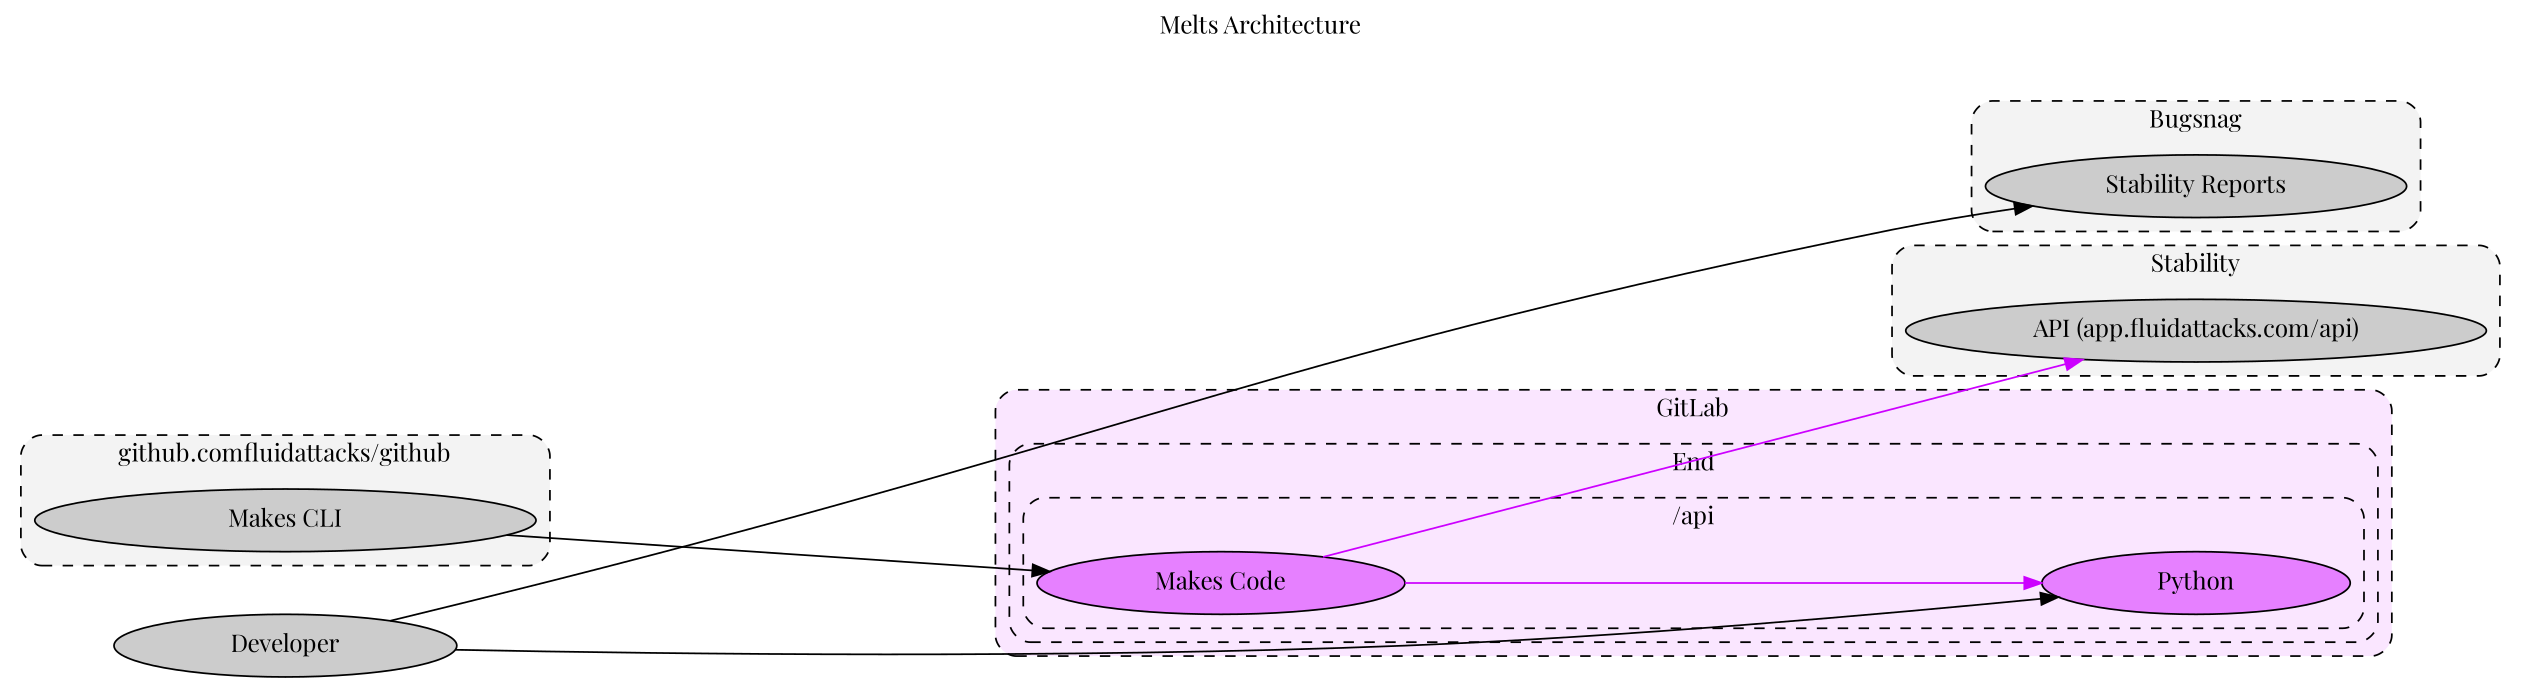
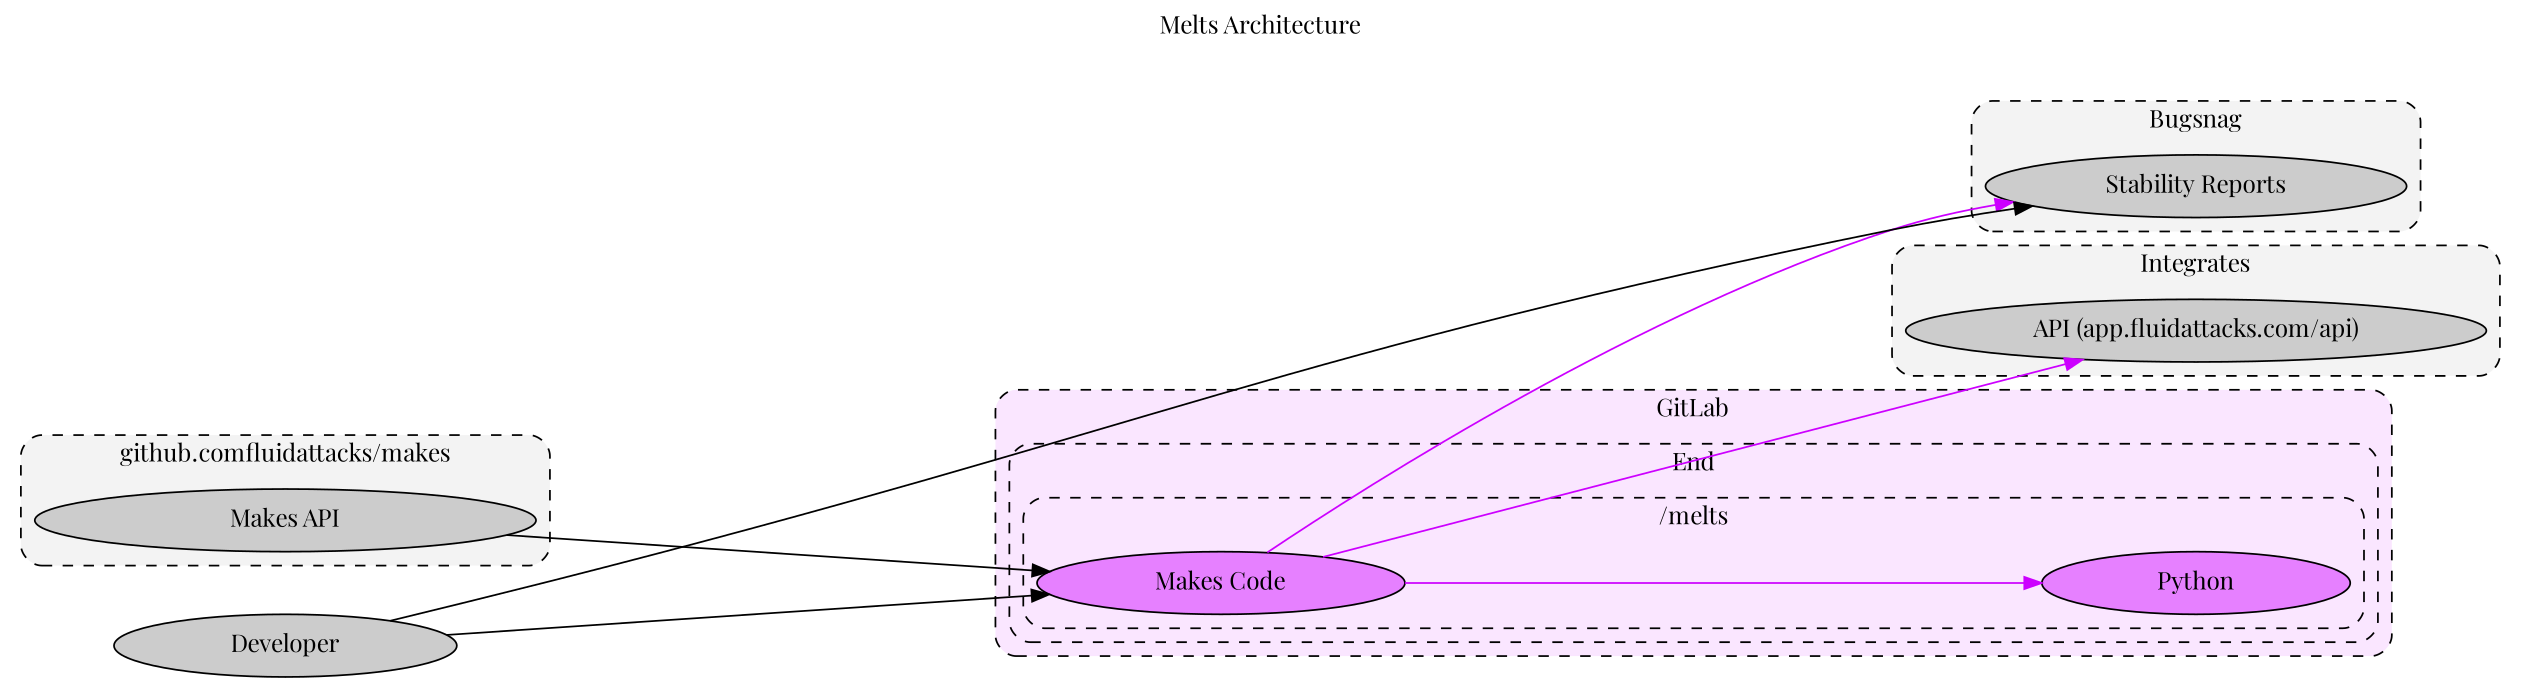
(2196, 265) -> (2196, 265)
none -> (1617, 347)
(285, 455) -> (285, 455)
(1694, 518) -> (1694, 518)
(285, 520) -> (285, 520)
(971, 654) -> (739, 615)
